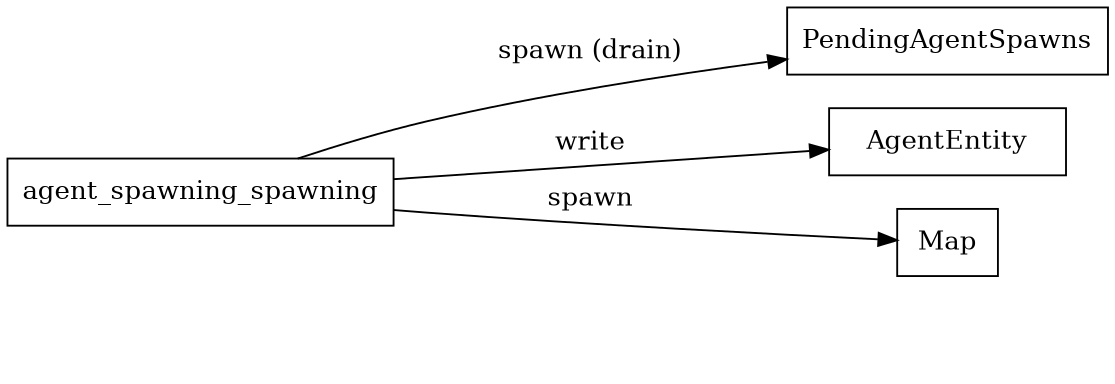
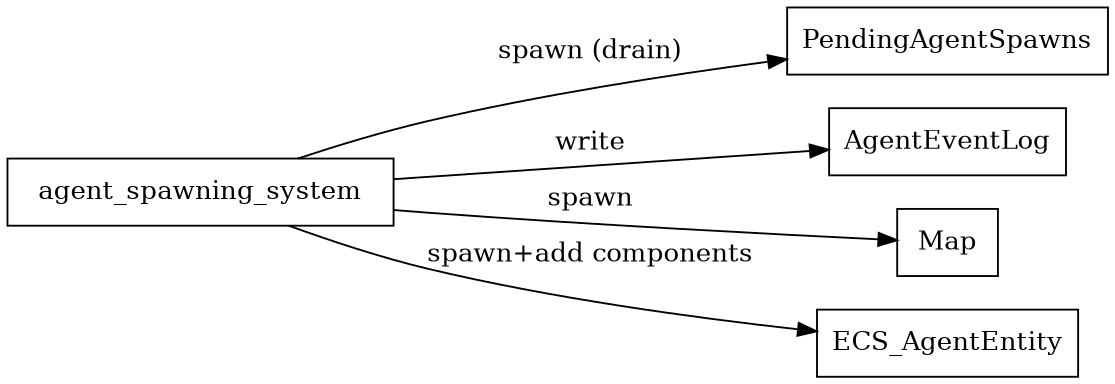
(948, 142) -> (948, 142)
(201, 192) -> (201, 192)
none -> (948, 343)
